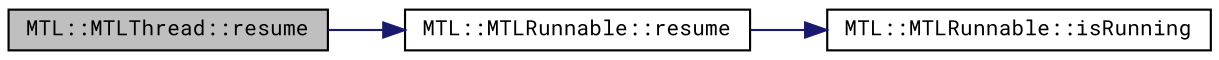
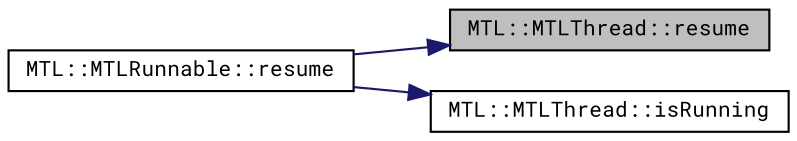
(356, 30) -> (391, 51)
(1019, 30) -> (610, 111)
